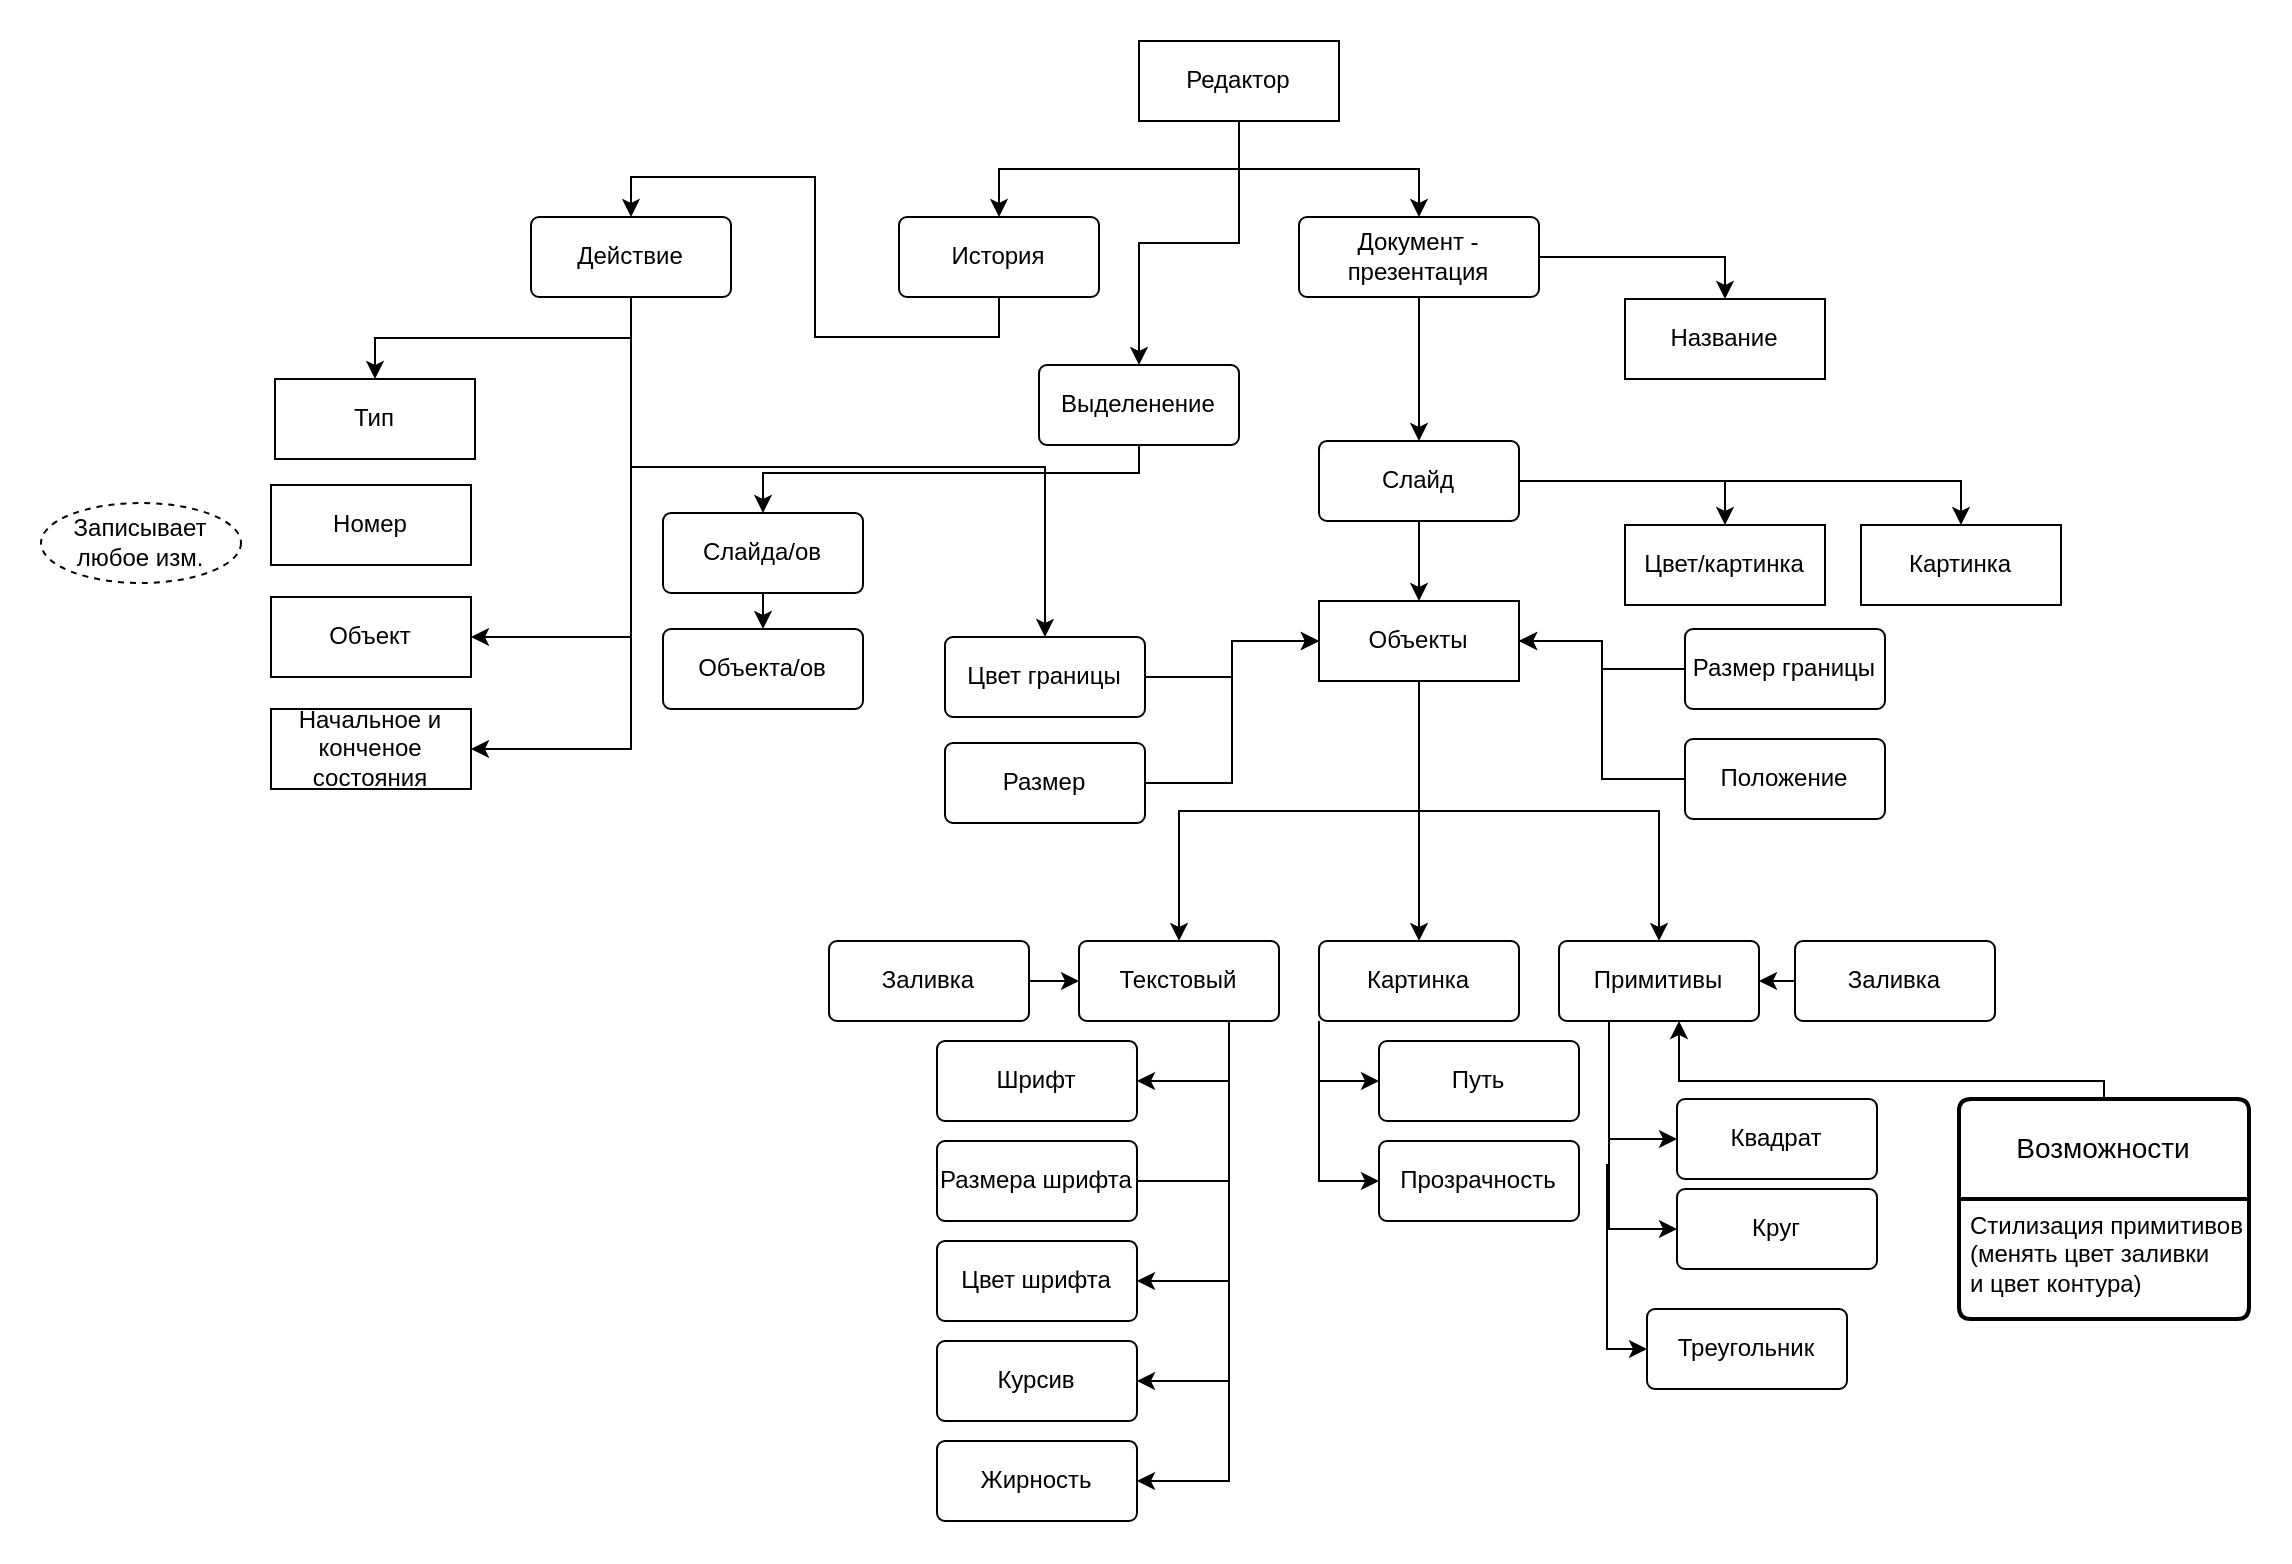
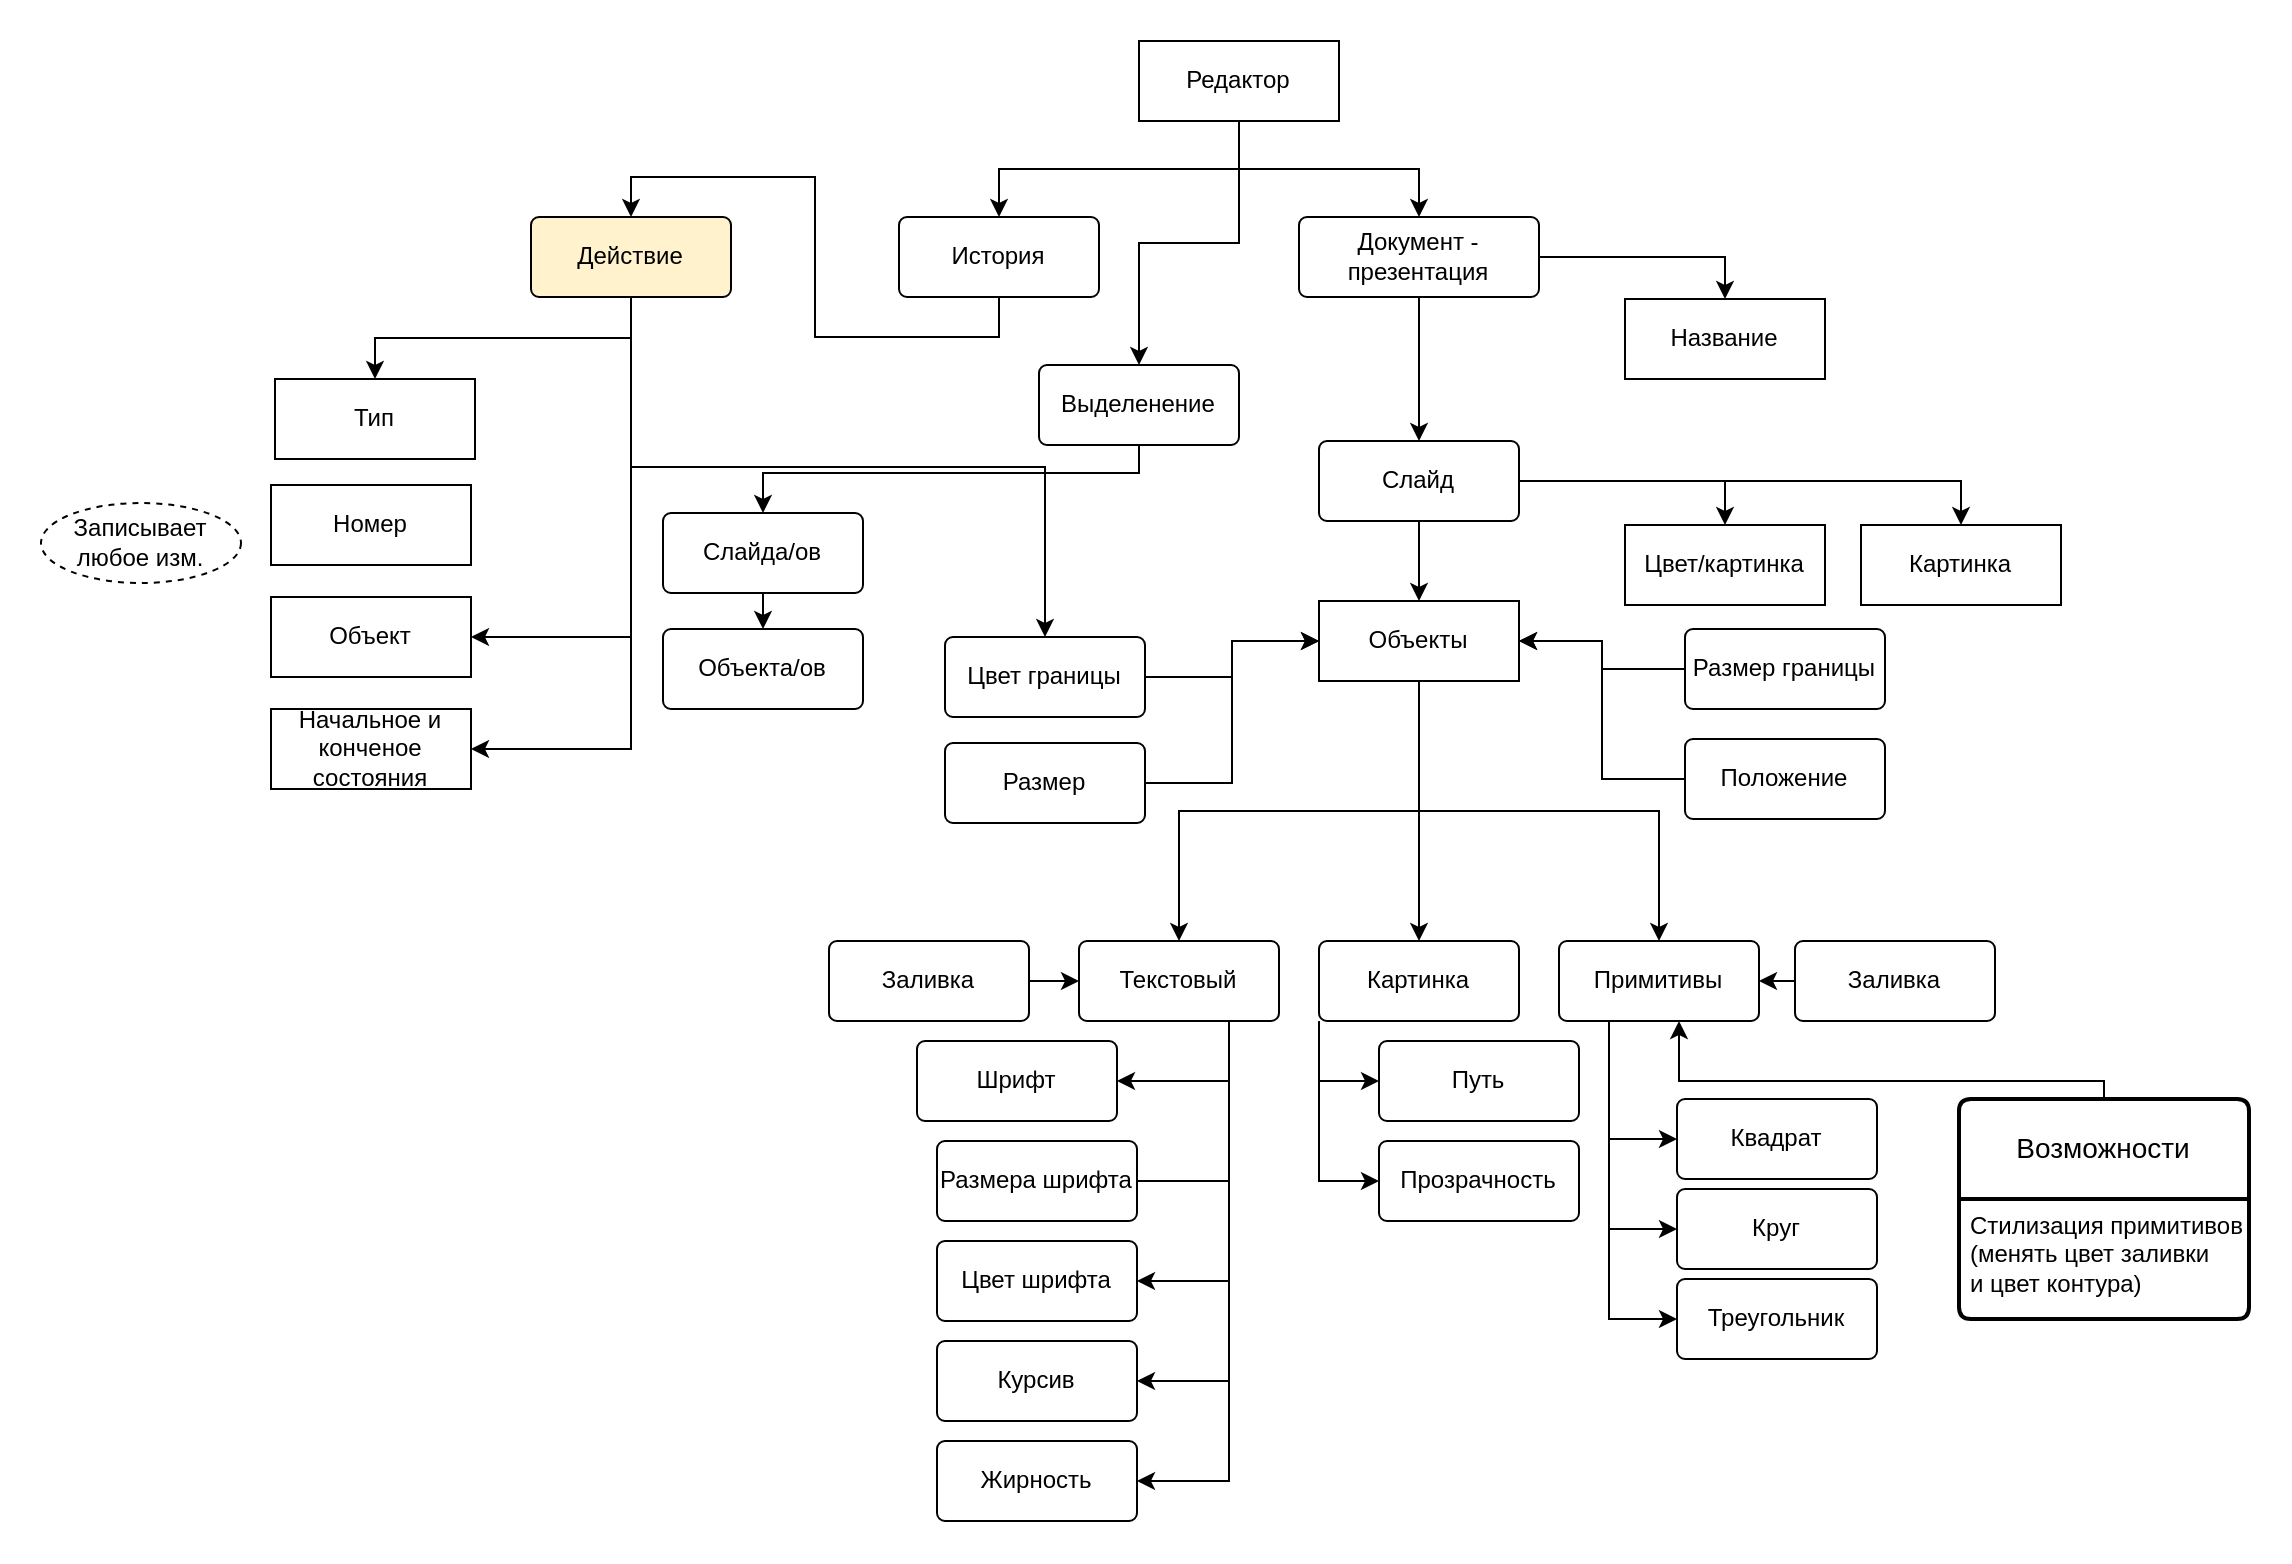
(631, 257) -> (631, 257)
(1037, 1081) -> (1017, 1081)
(1747, 1349) -> (1777, 1319)
